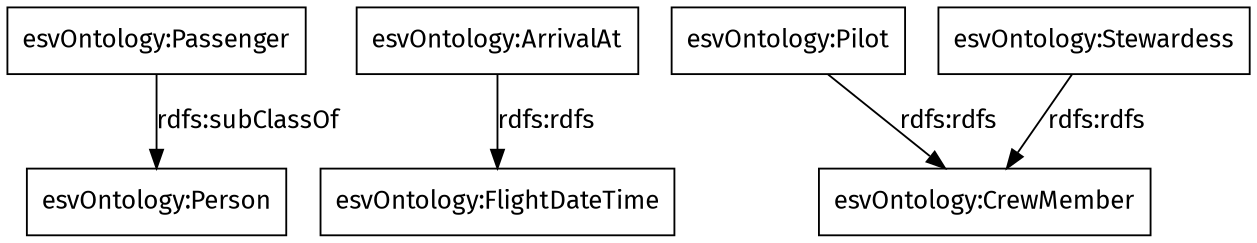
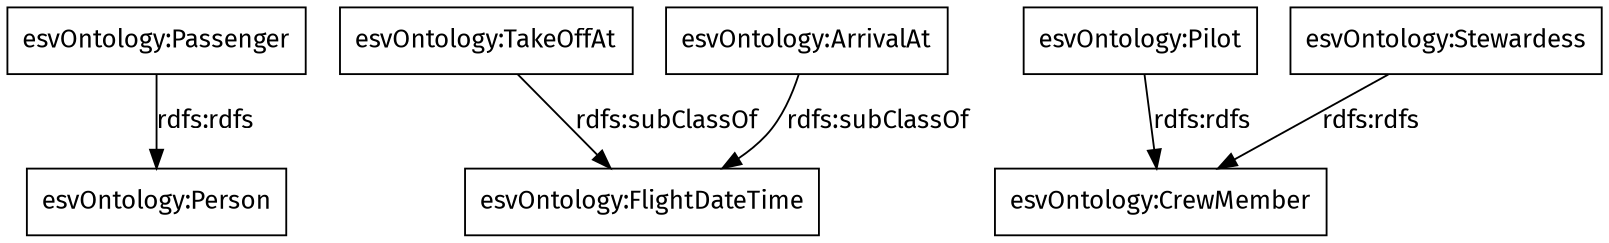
none -> (486, 41)
(248, 121) -> (206, 121)
(547, 121) -> (878, 121)
